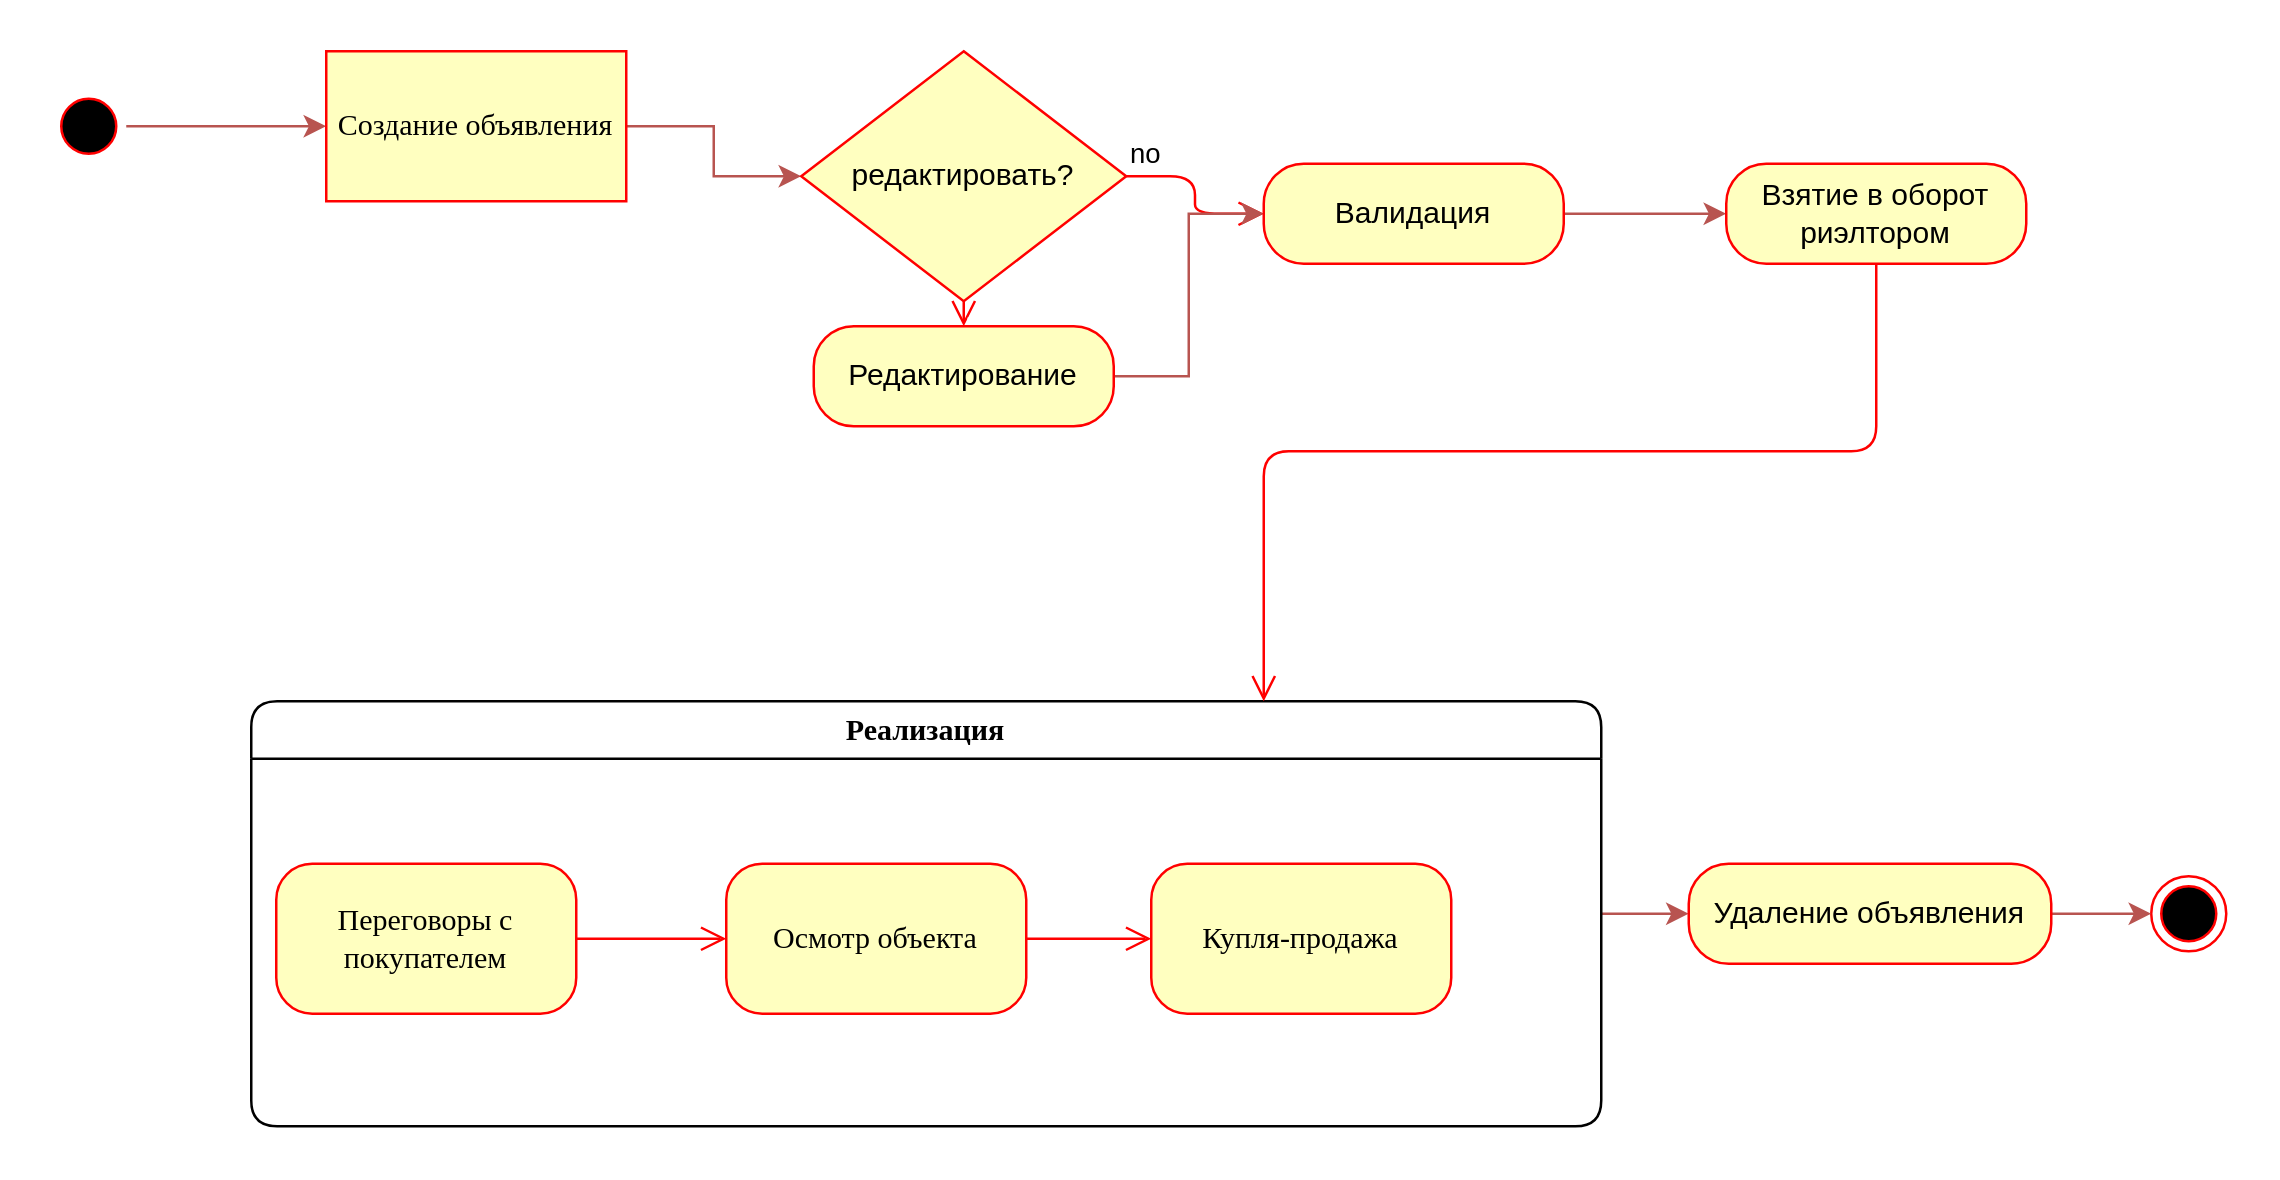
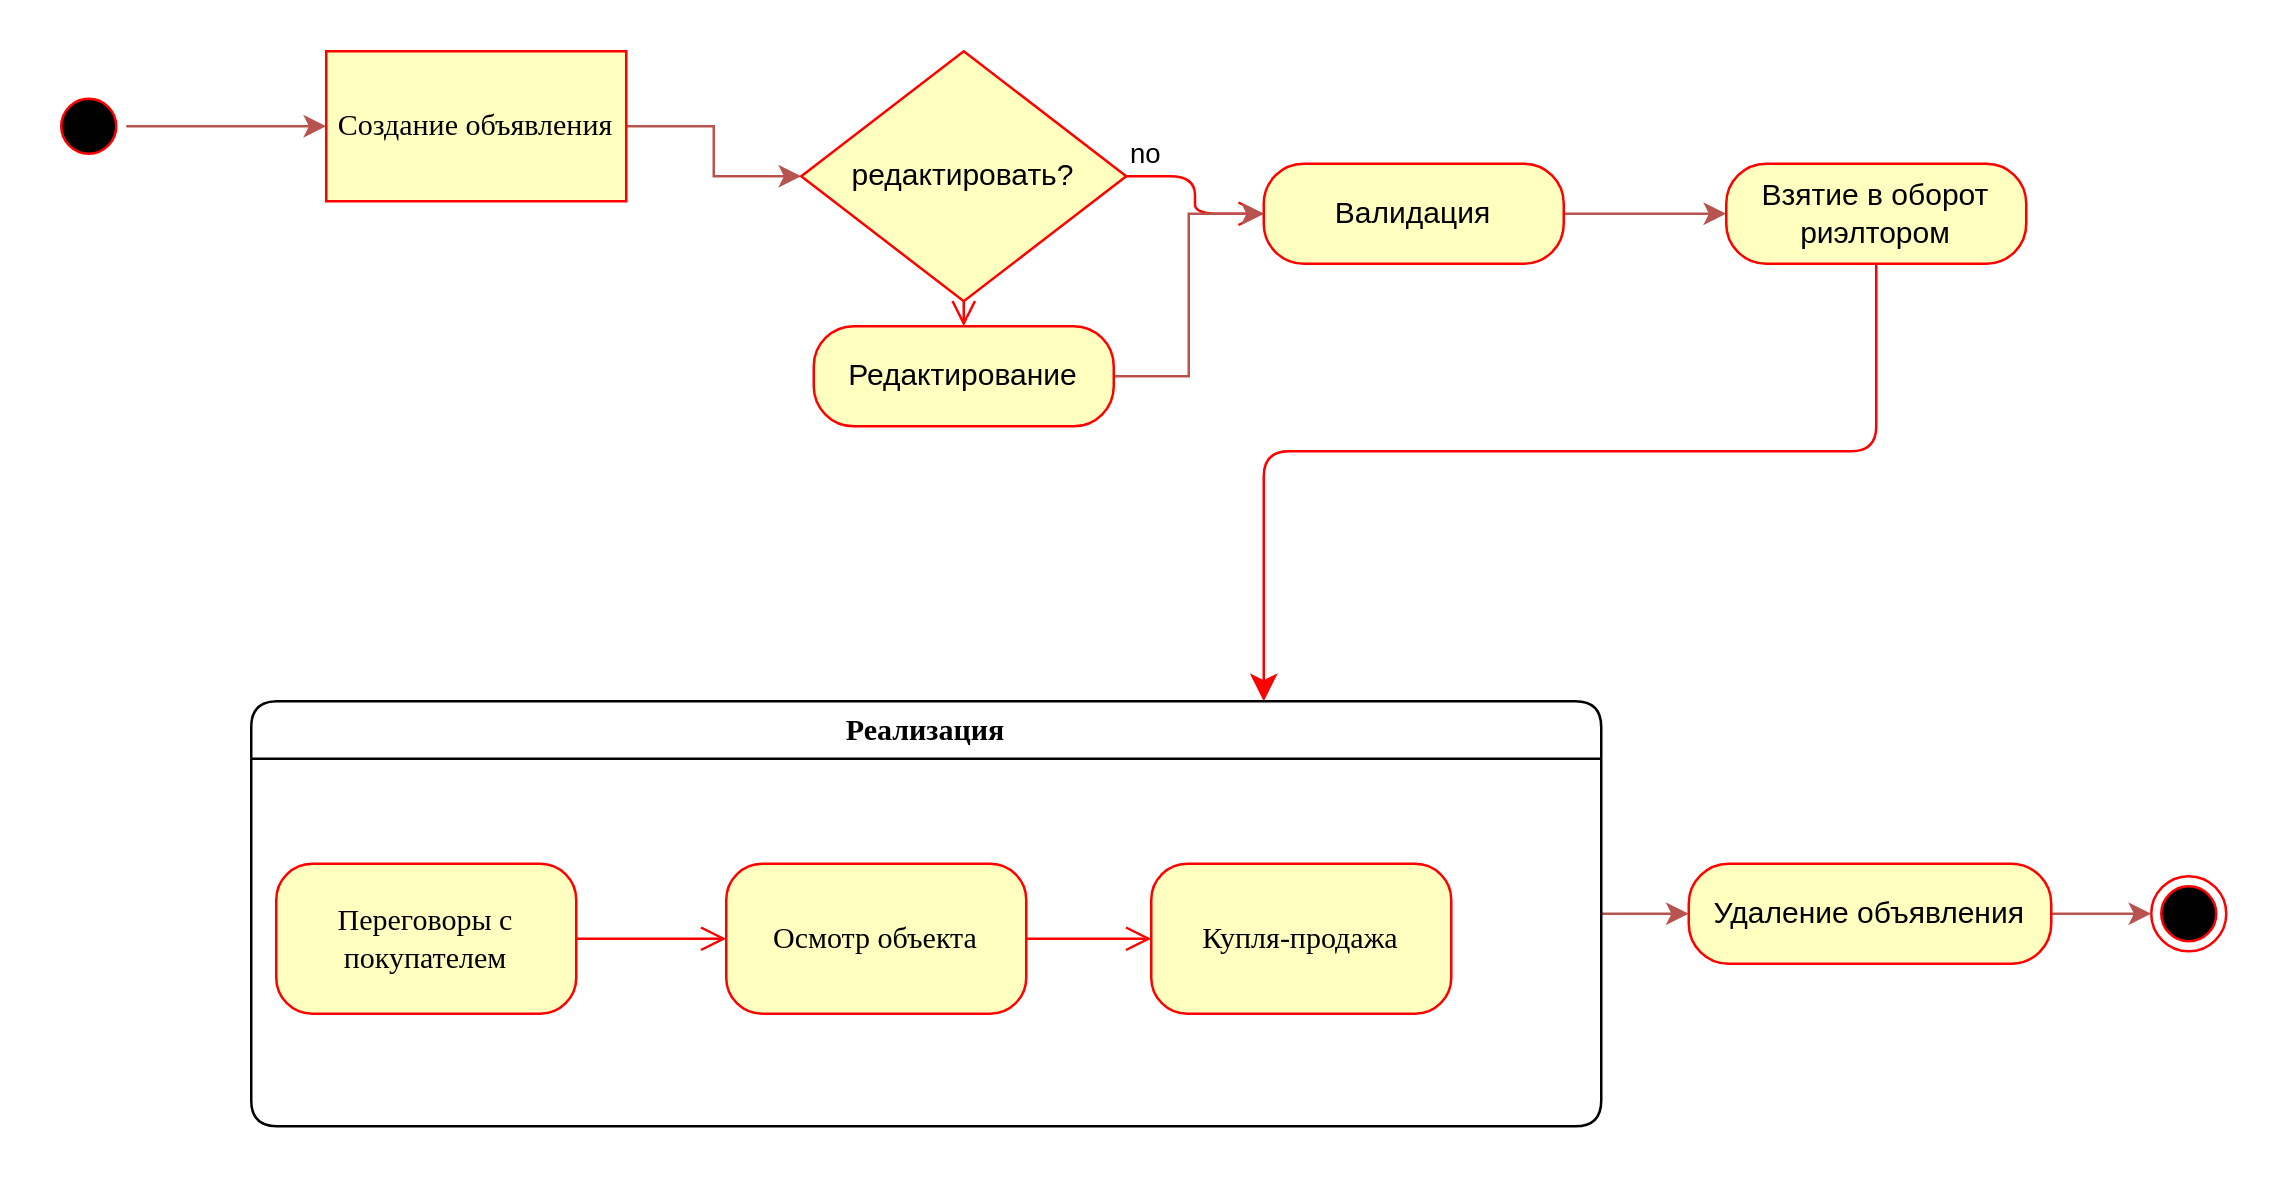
(1264, 685) -> (1264, 679)
